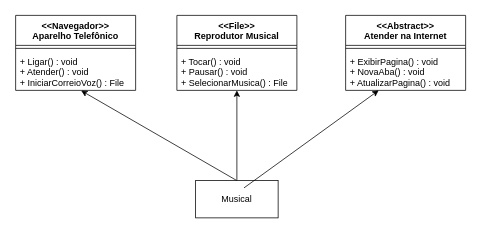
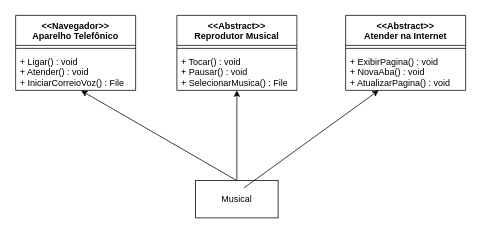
(237, 31) -> (237, 31)
